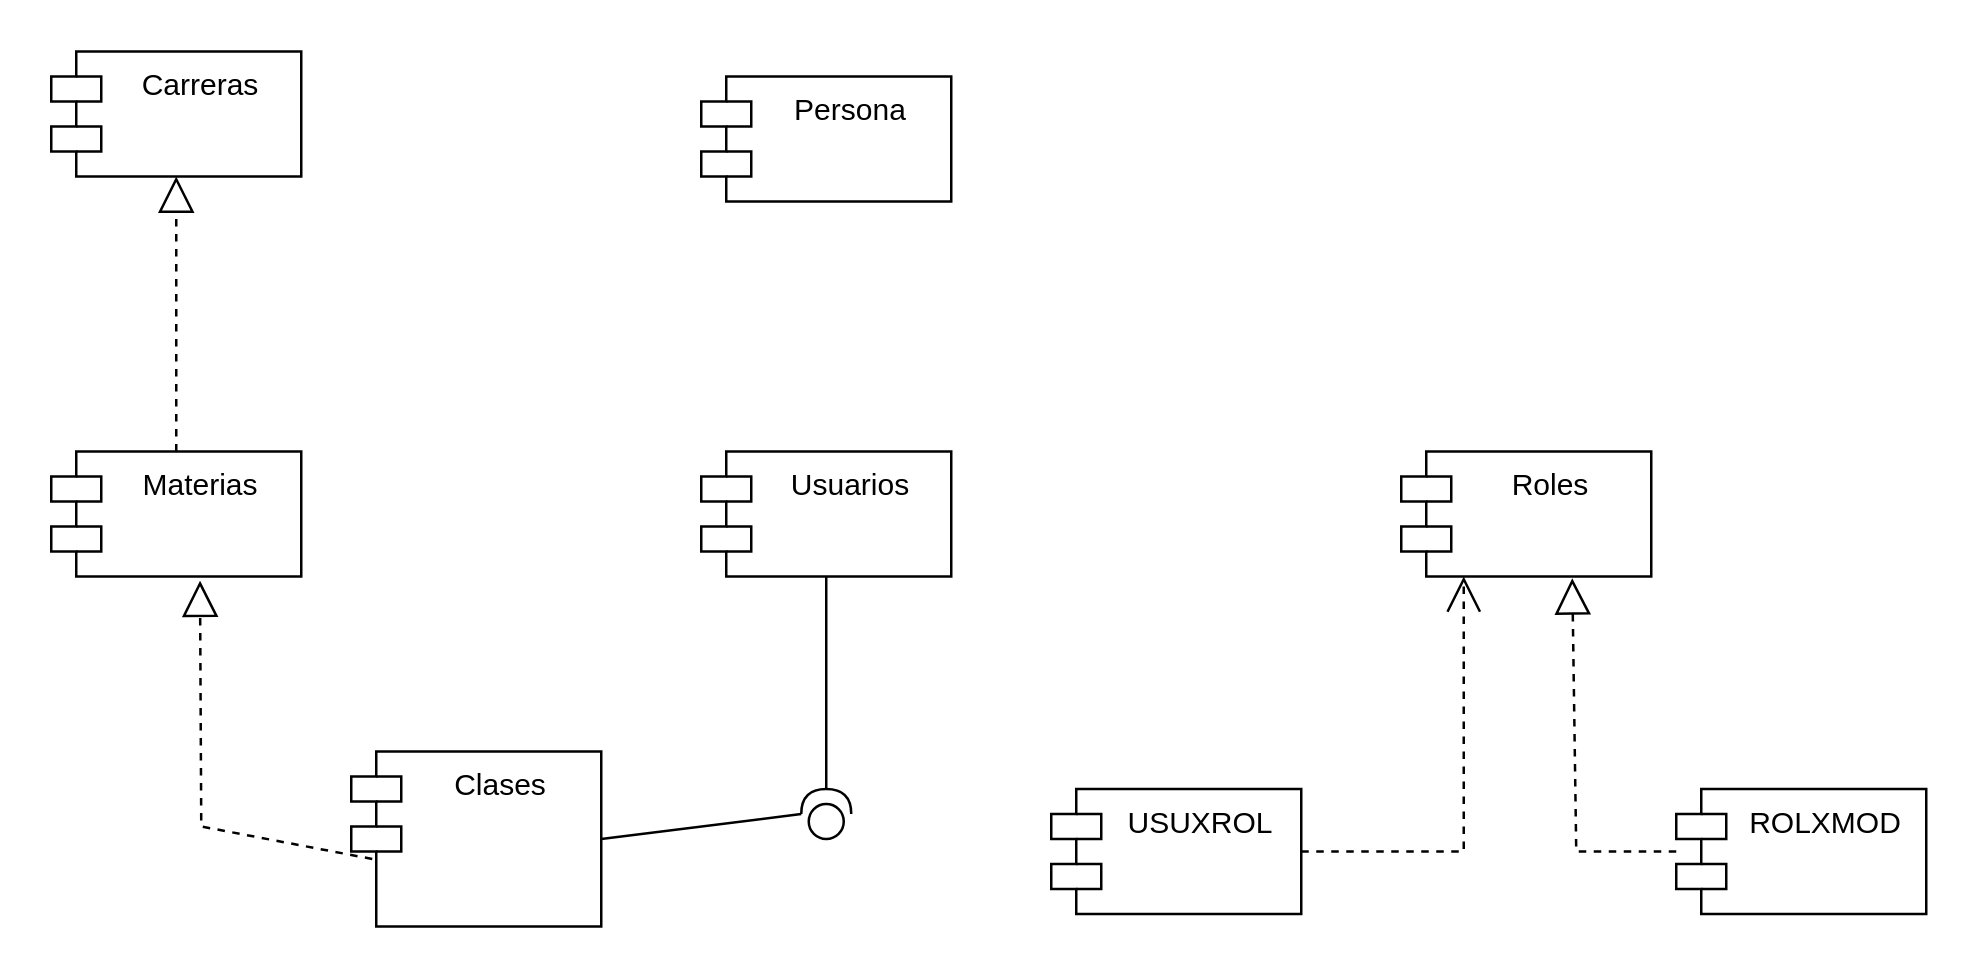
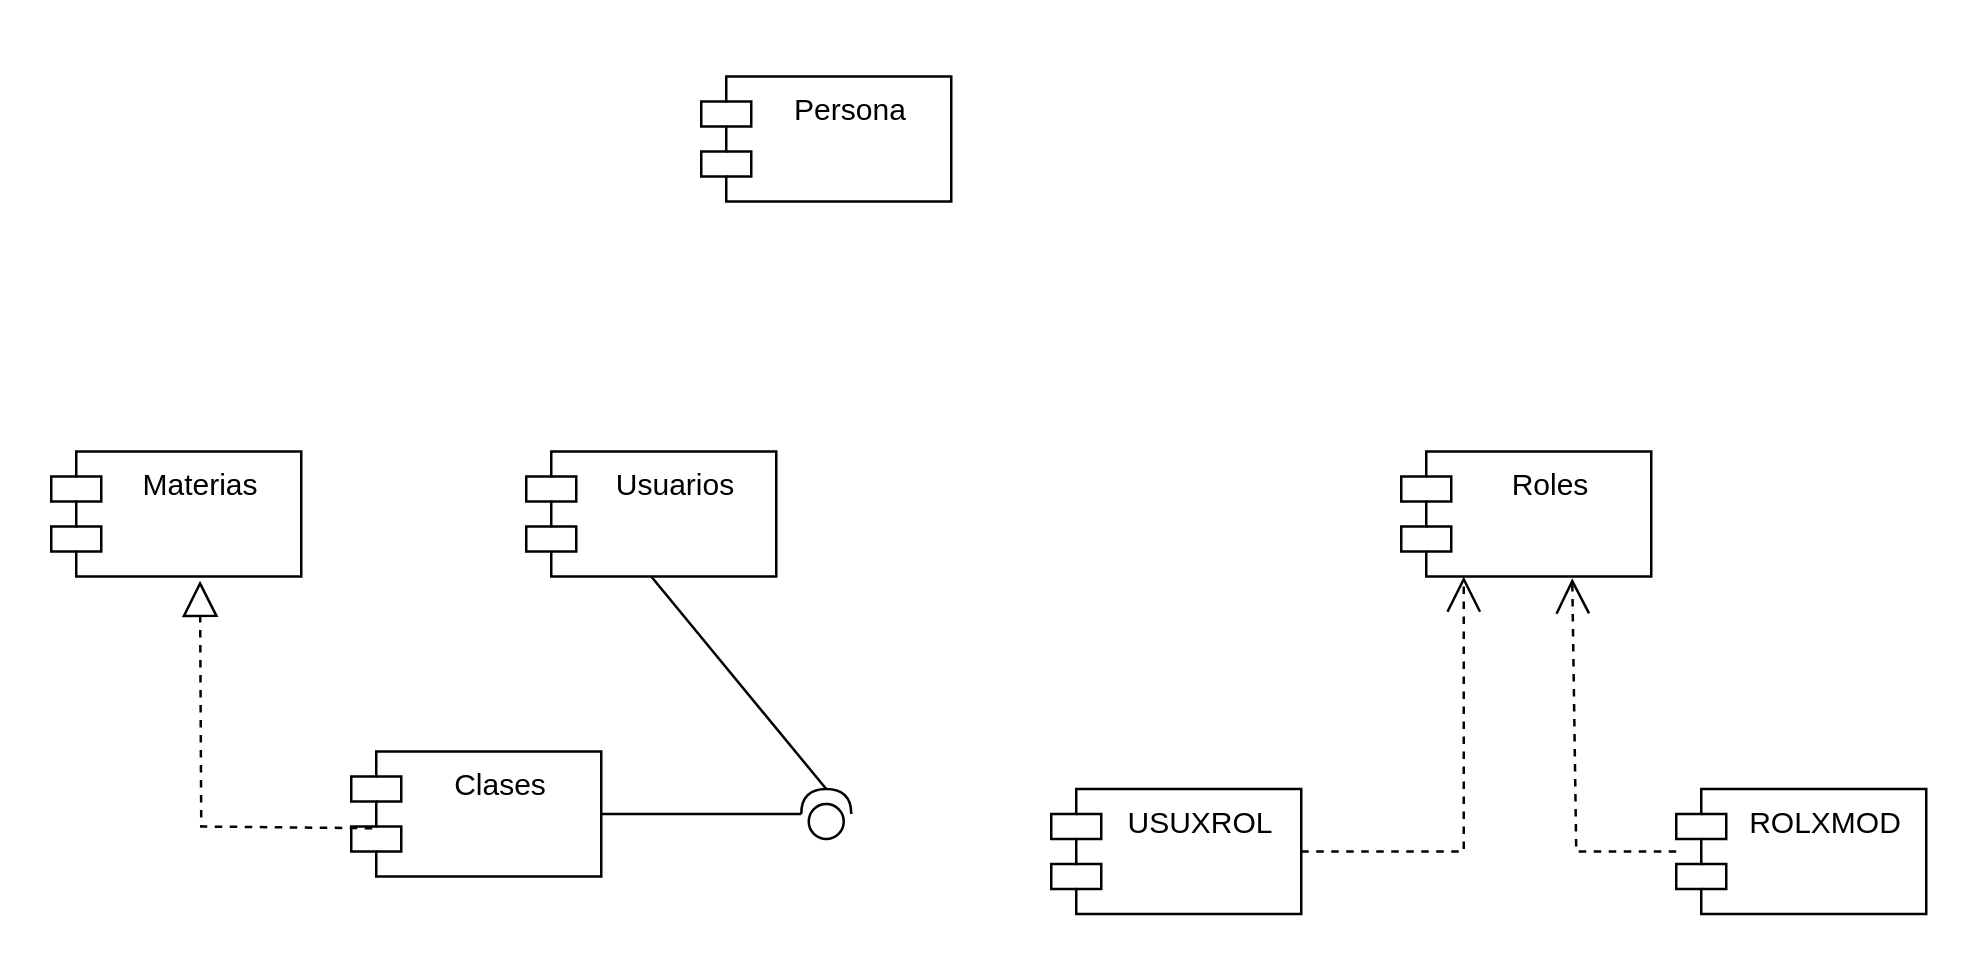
(176, 114) -> none
(176, 332) -> none
(826, 514) -> (651, 514)
(1573, 615) -> (1573, 600)
(476, 839) -> (476, 814)
